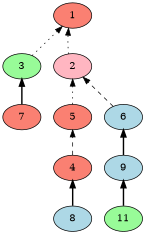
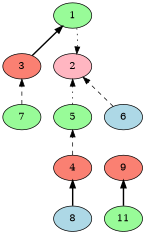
(73, 16) -> (73, 16)
(45, 43) -> (45, 43)
(68, 45) -> (77, 37)
(22, 66) -> (22, 66)
(22, 95) -> (22, 95)
(22, 117) -> (22, 117)
(73, 117) -> (73, 117)
(123, 146) -> none
(123, 168) -> (123, 168)
